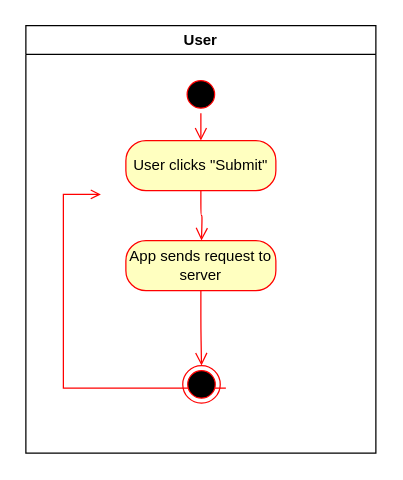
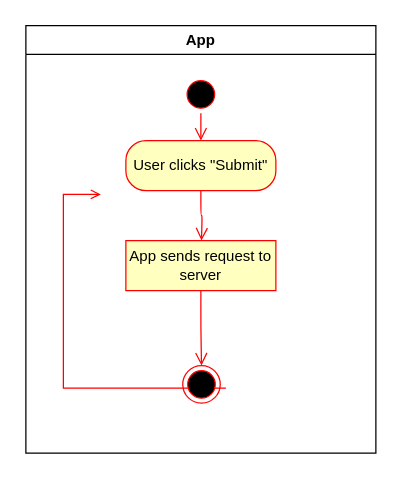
(201, 41) -> (201, 41)
(201, 266) -> (201, 266)
